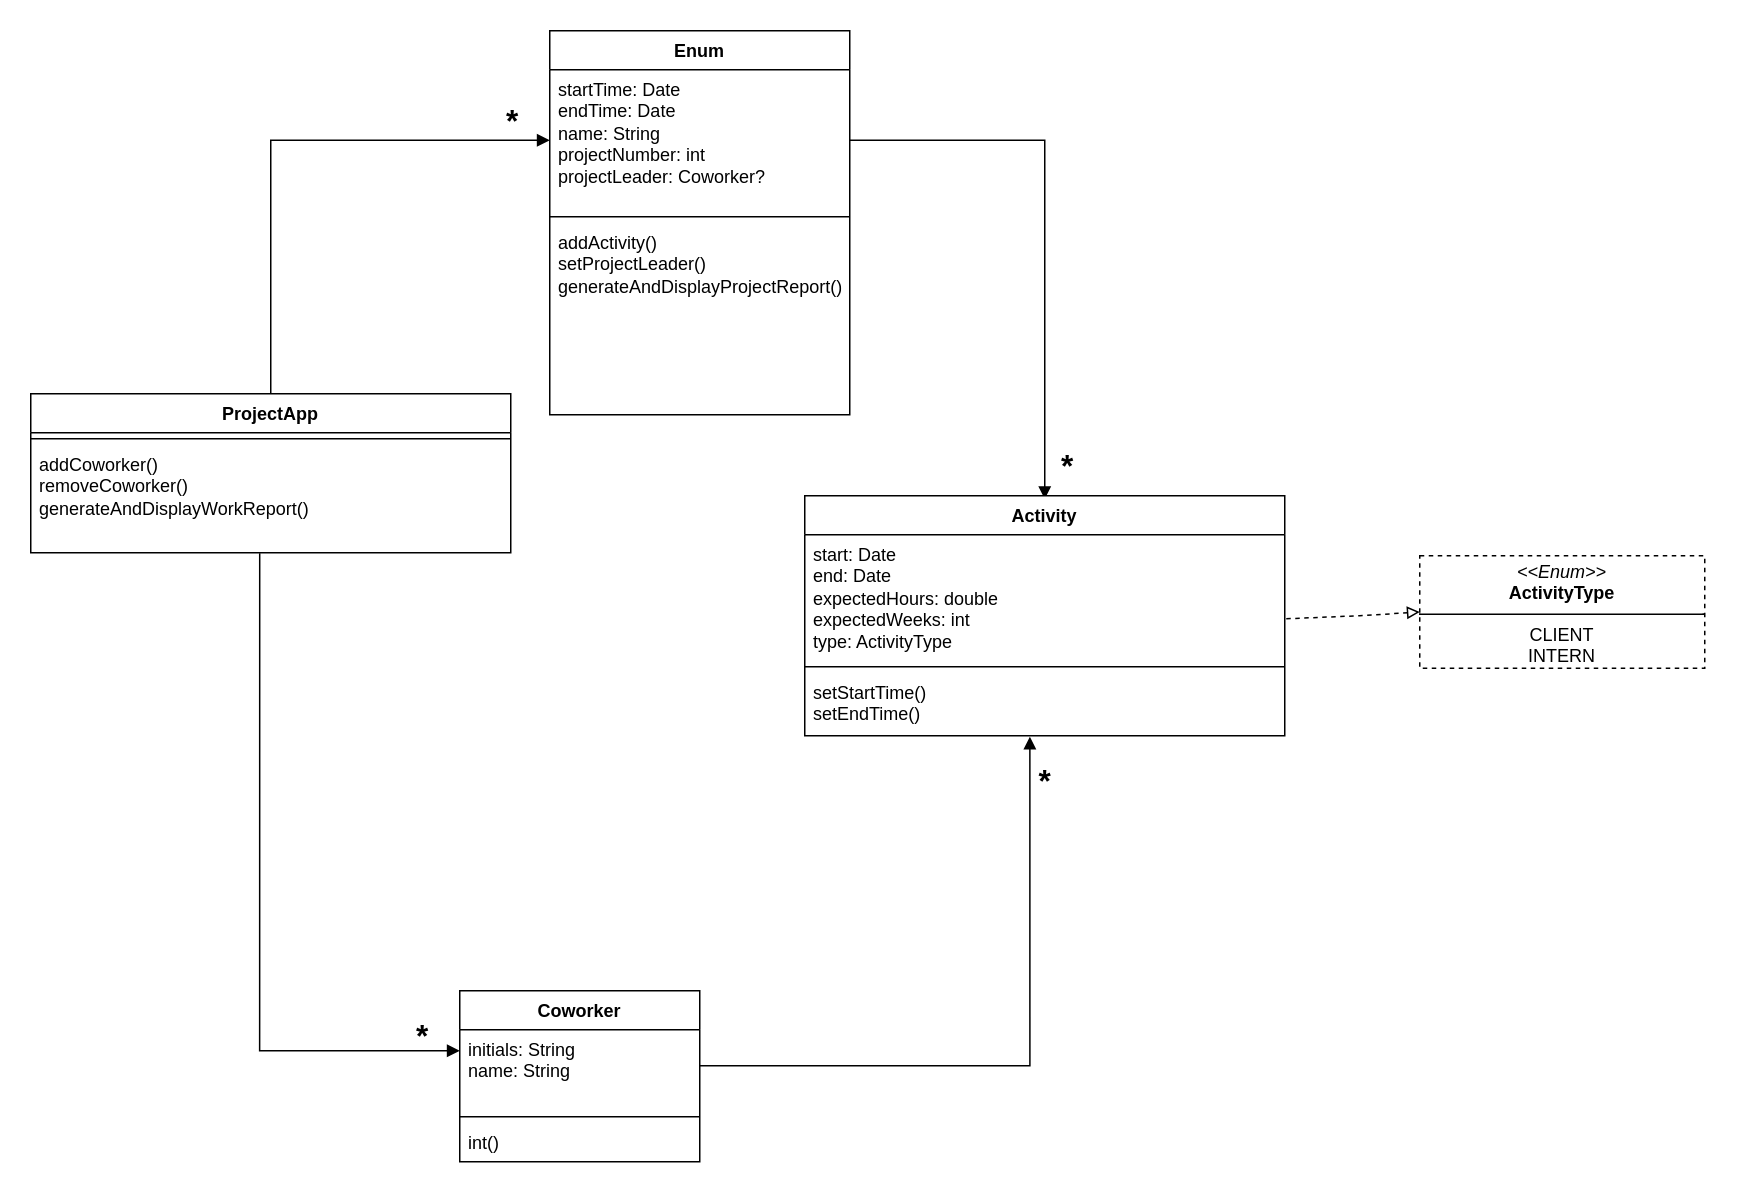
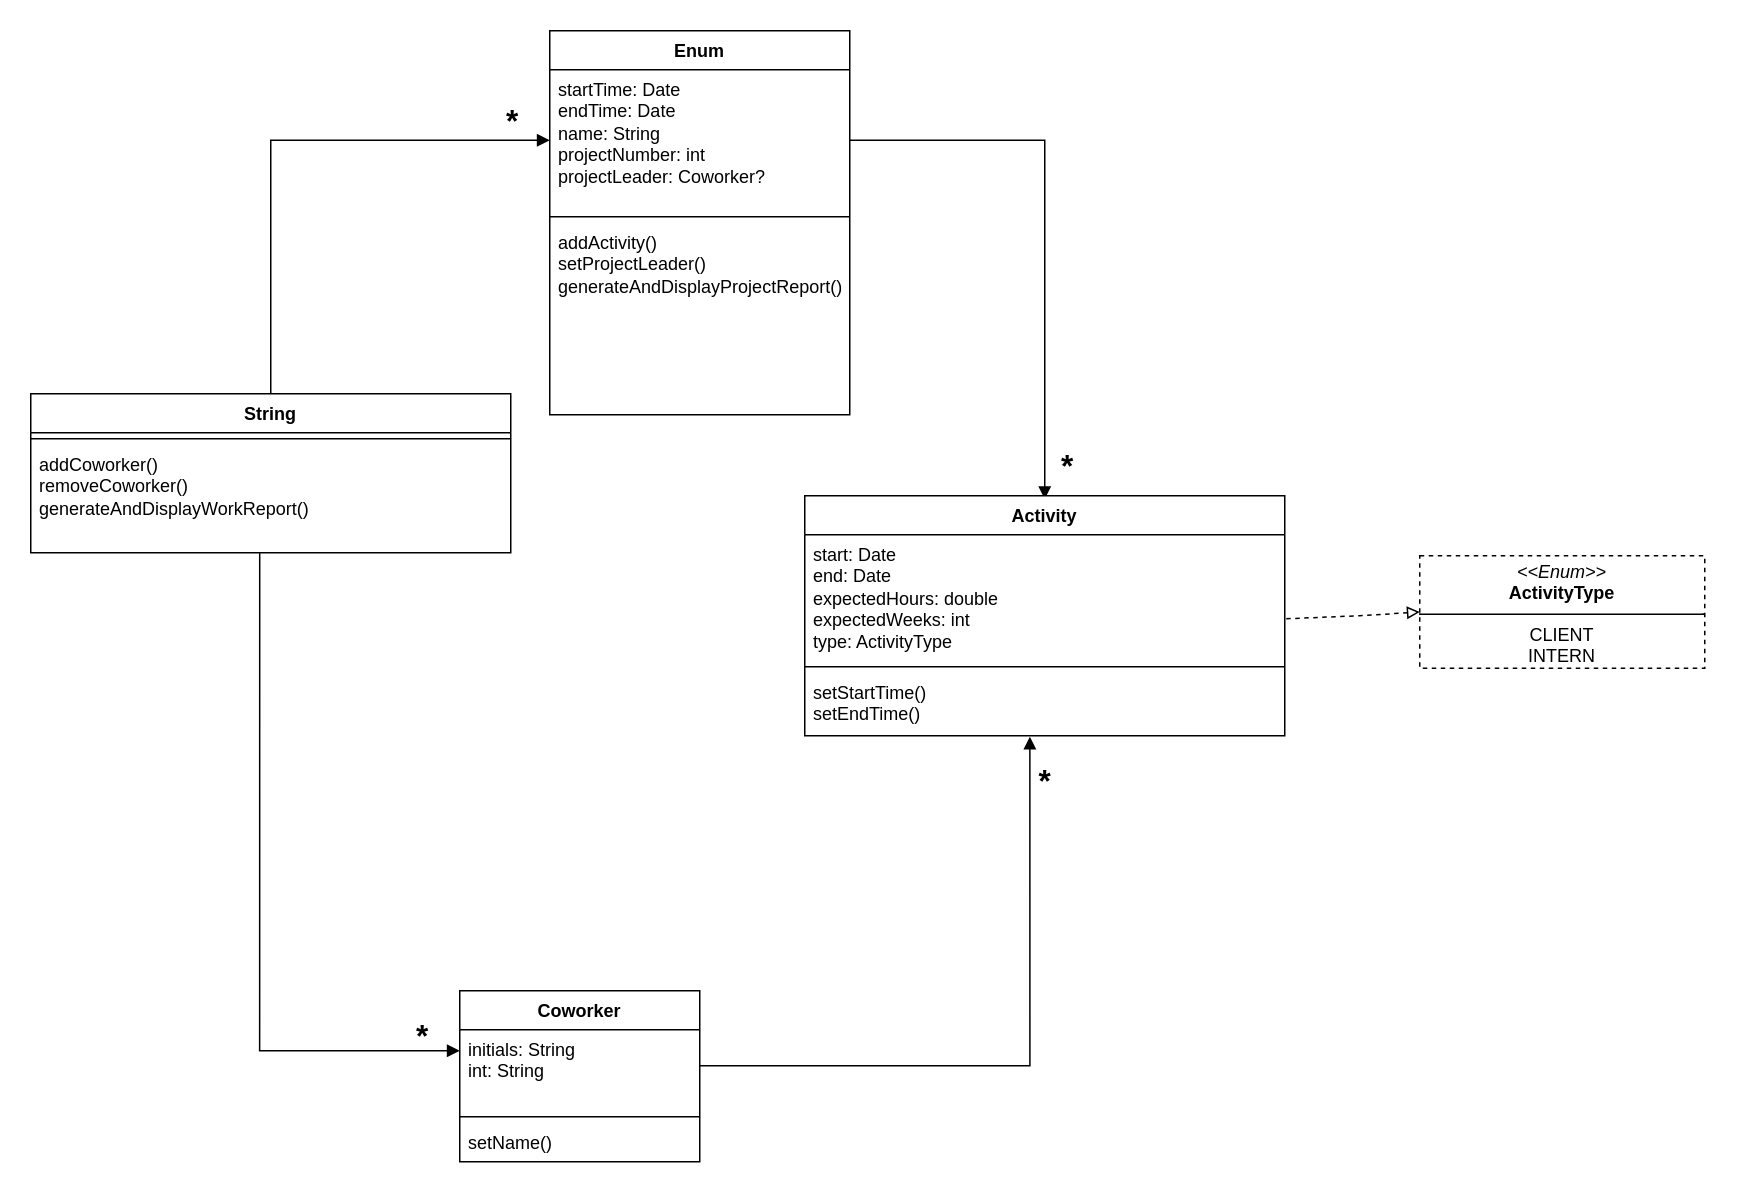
(271, 415) -> (271, 415)
(533, 1062) -> (533, 1062)
(492, 1144) -> (514, 1144)
